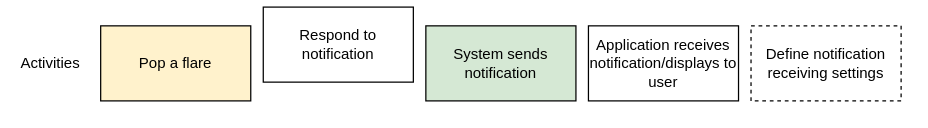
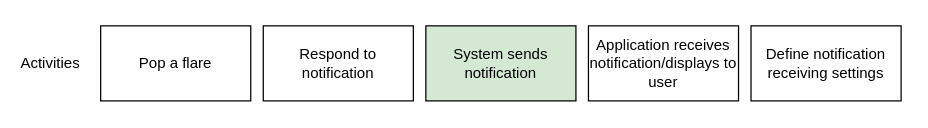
(338, 44) -> (338, 63)
(176, 63) -> (176, 63)
(826, 63) -> (826, 63)
